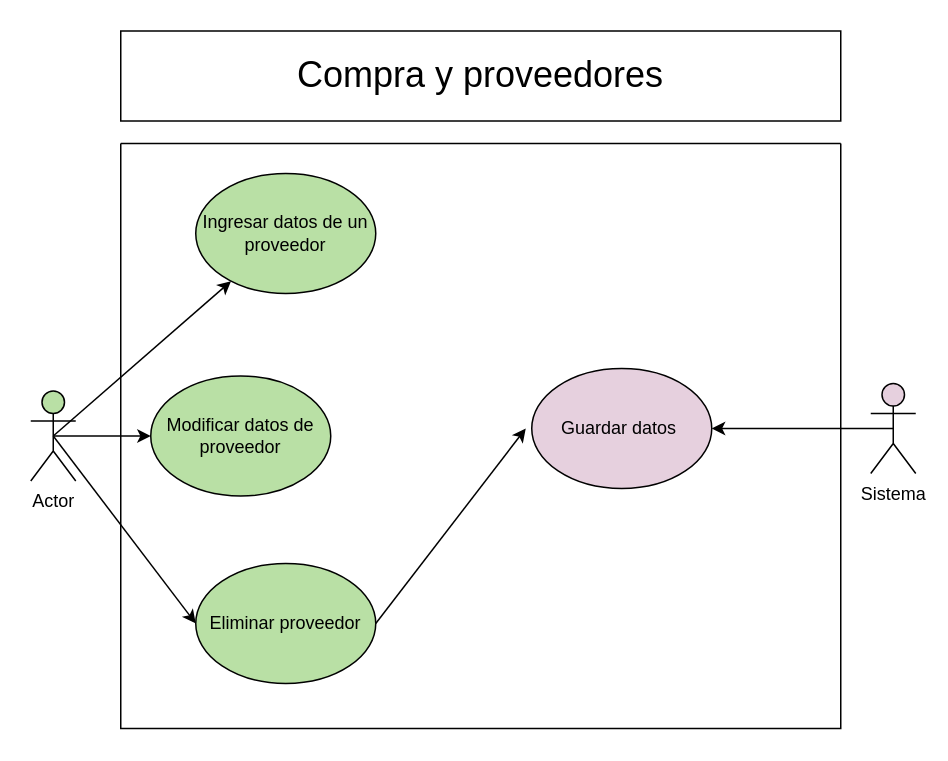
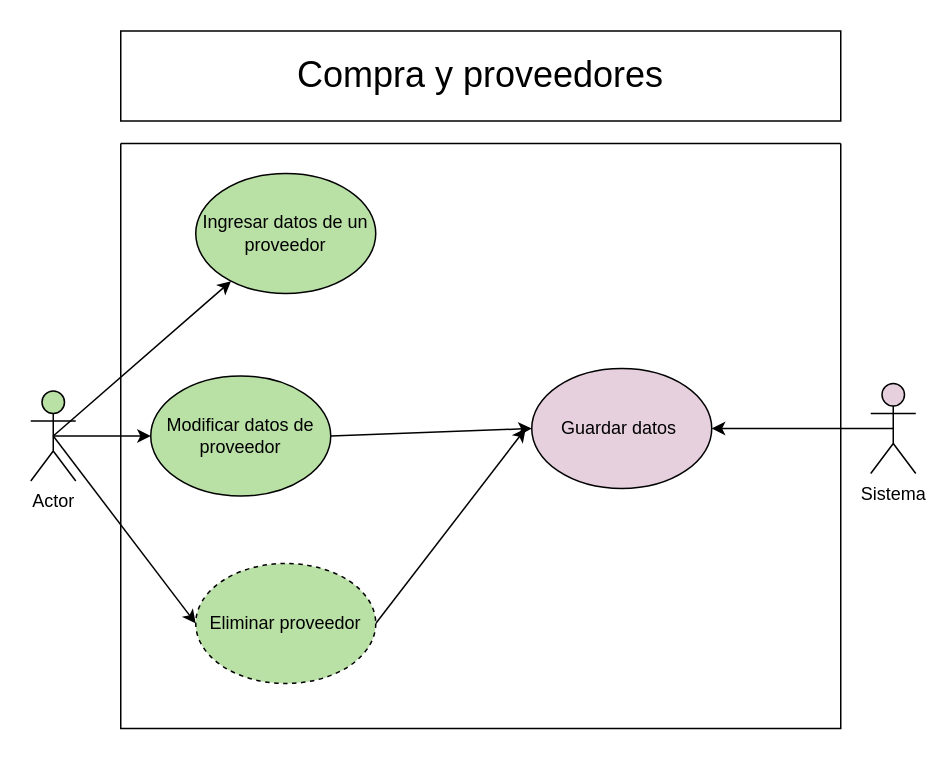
none -> (426, 432)
(286, 623) -> (286, 623)
